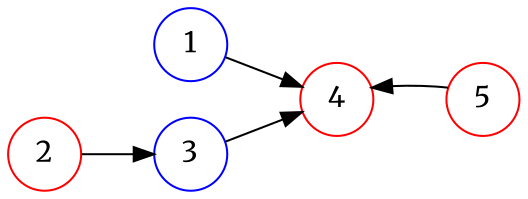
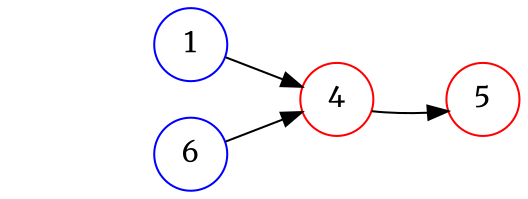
(420, 86) -> (400, 113)
(45, 154) -> none
(191, 154) -> (191, 154)
